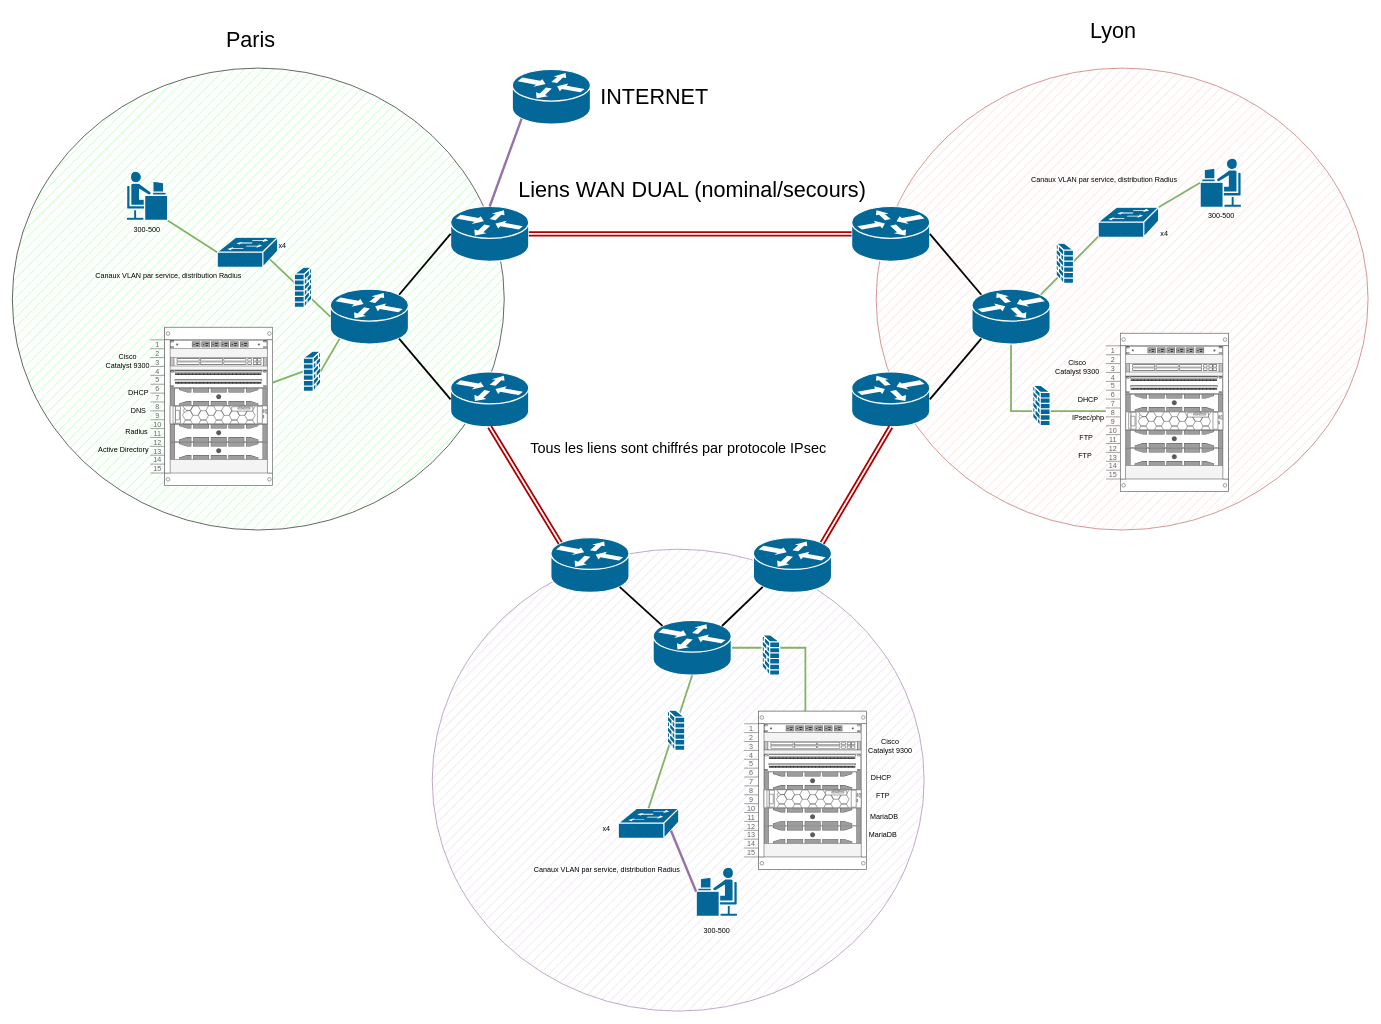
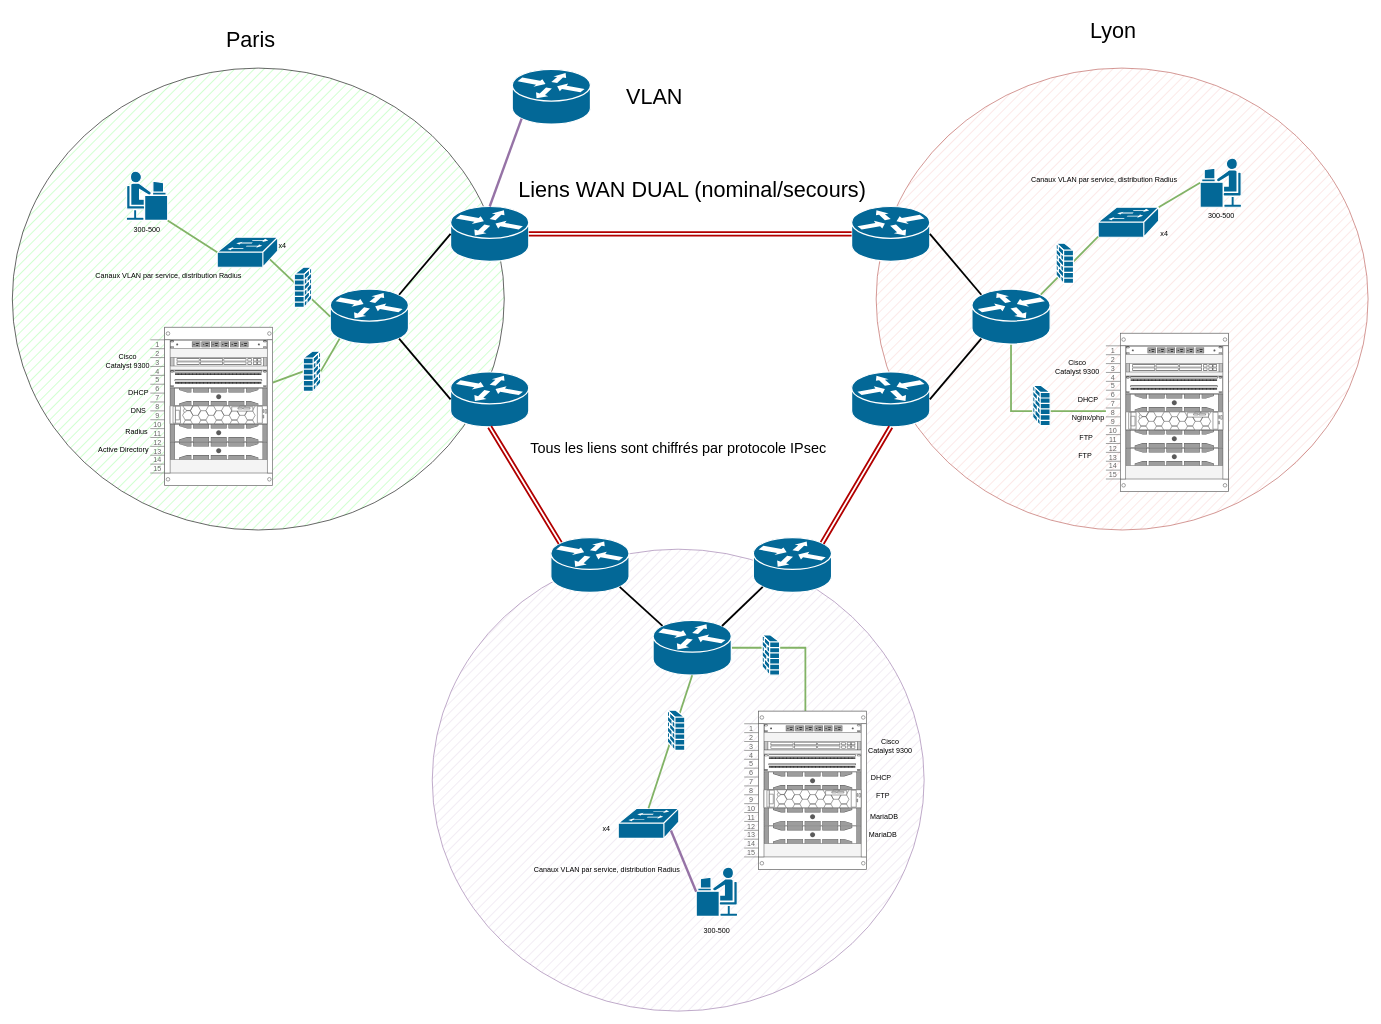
(655, 97) -> (655, 97)
(1088, 418) -> (1088, 418)
